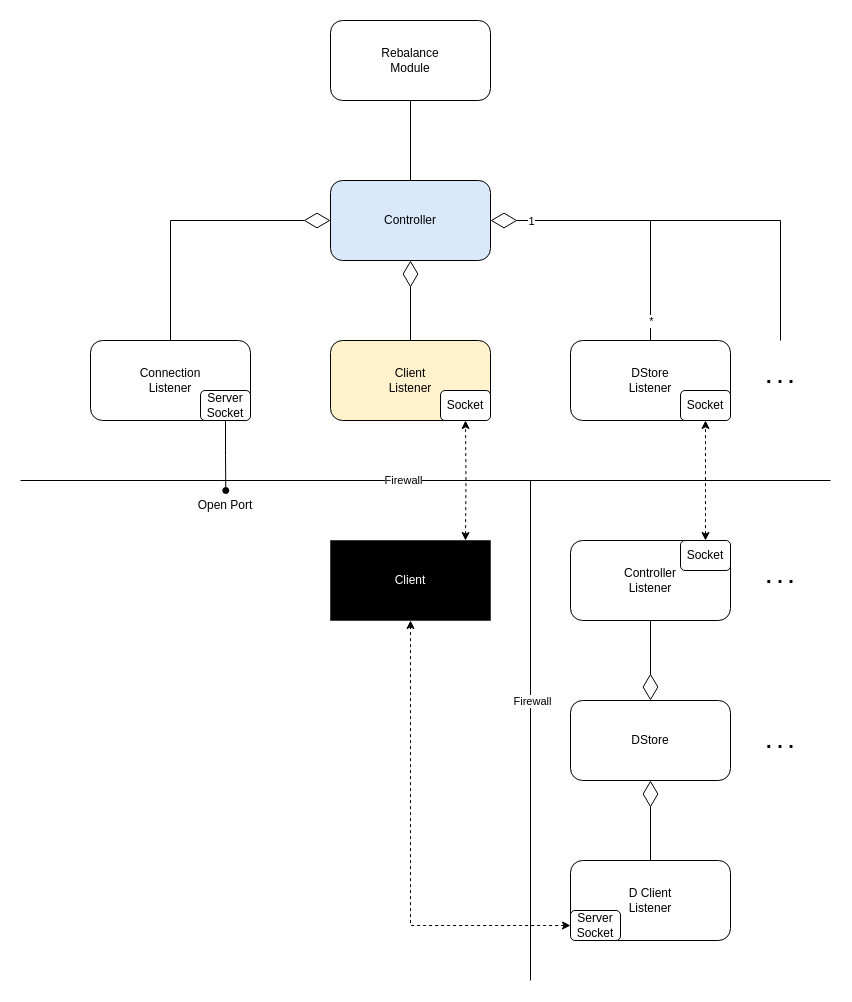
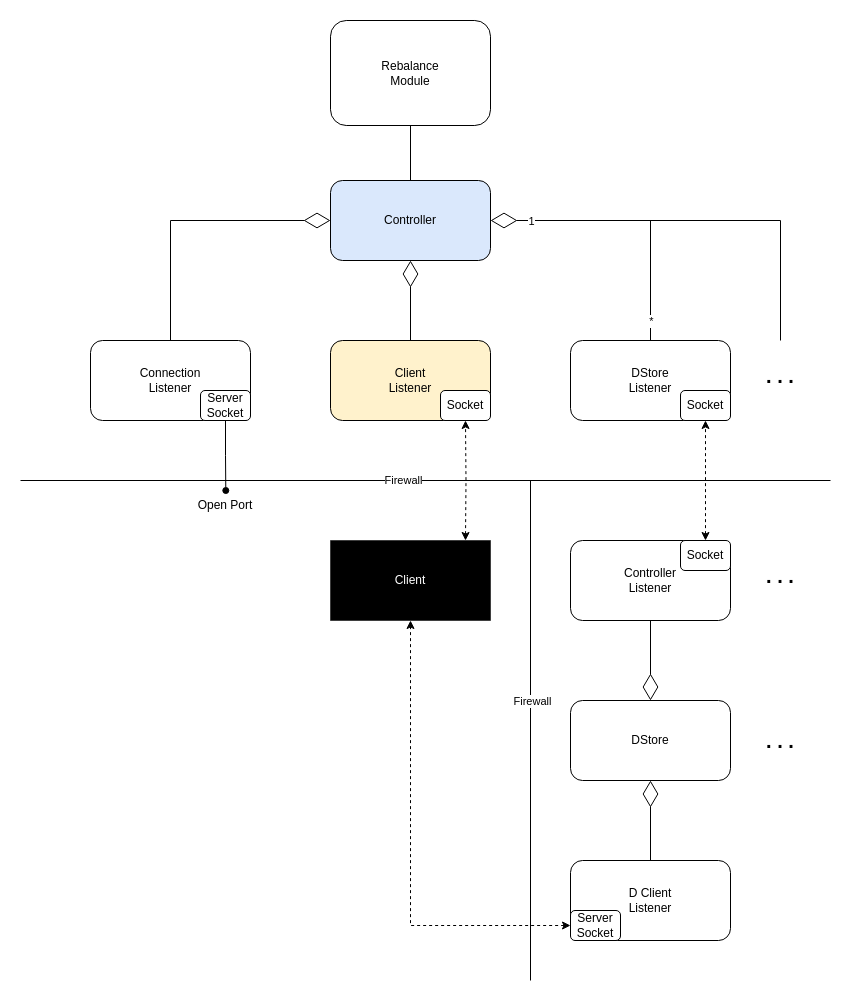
(411, 61) -> (411, 73)
